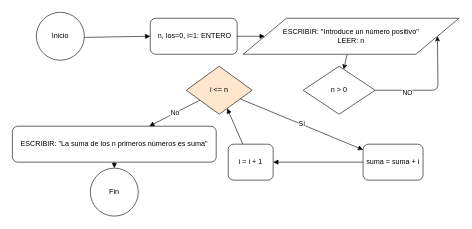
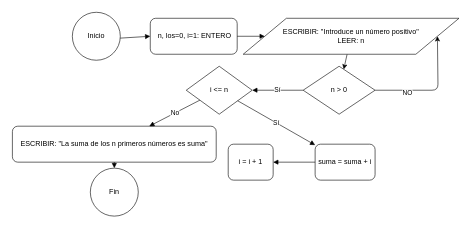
(60, 36) -> (96, 36)
(219, 90) -> (219, 90)
none -> (277, 90)
(236, 129) -> none
(393, 162) -> (345, 162)
